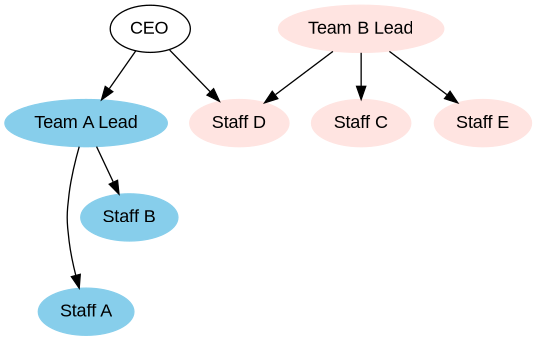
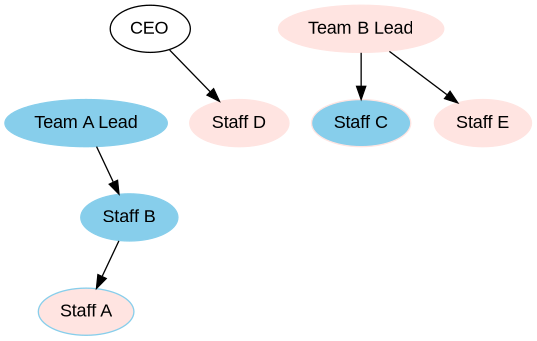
(122, 70) -> none
(304, 73) -> none
(361, 123) -> (361, 123)
(67, 211) -> (111, 259)
(86, 312) -> (86, 312)
